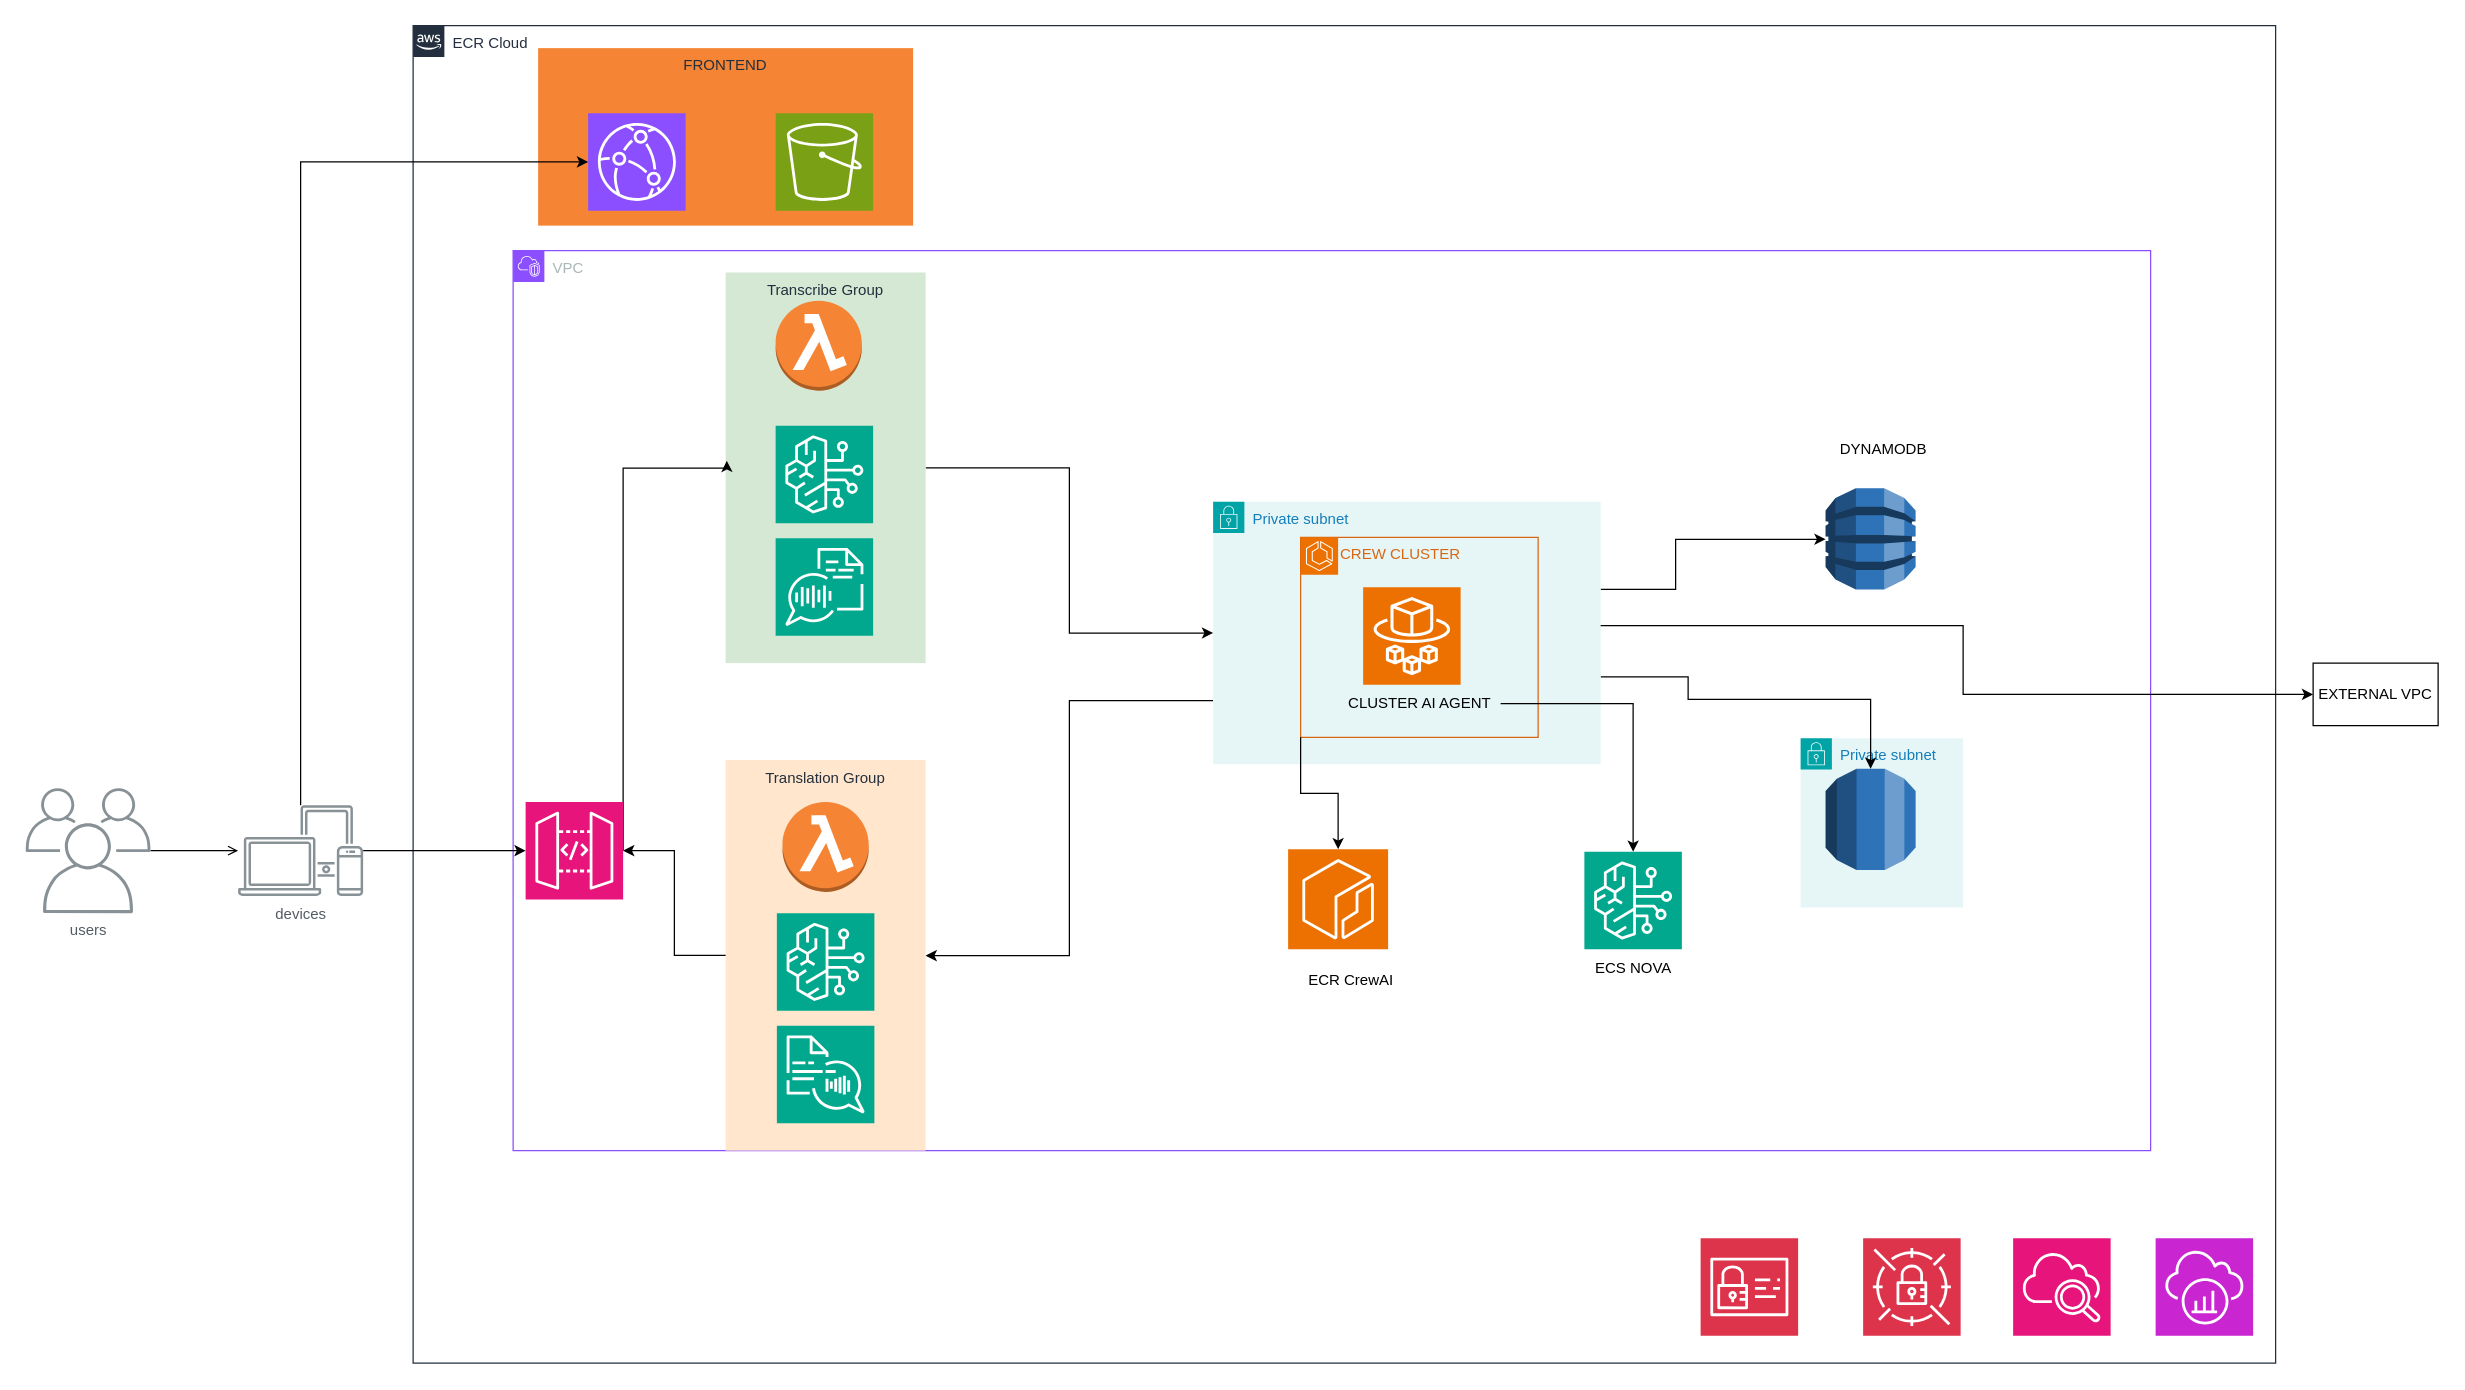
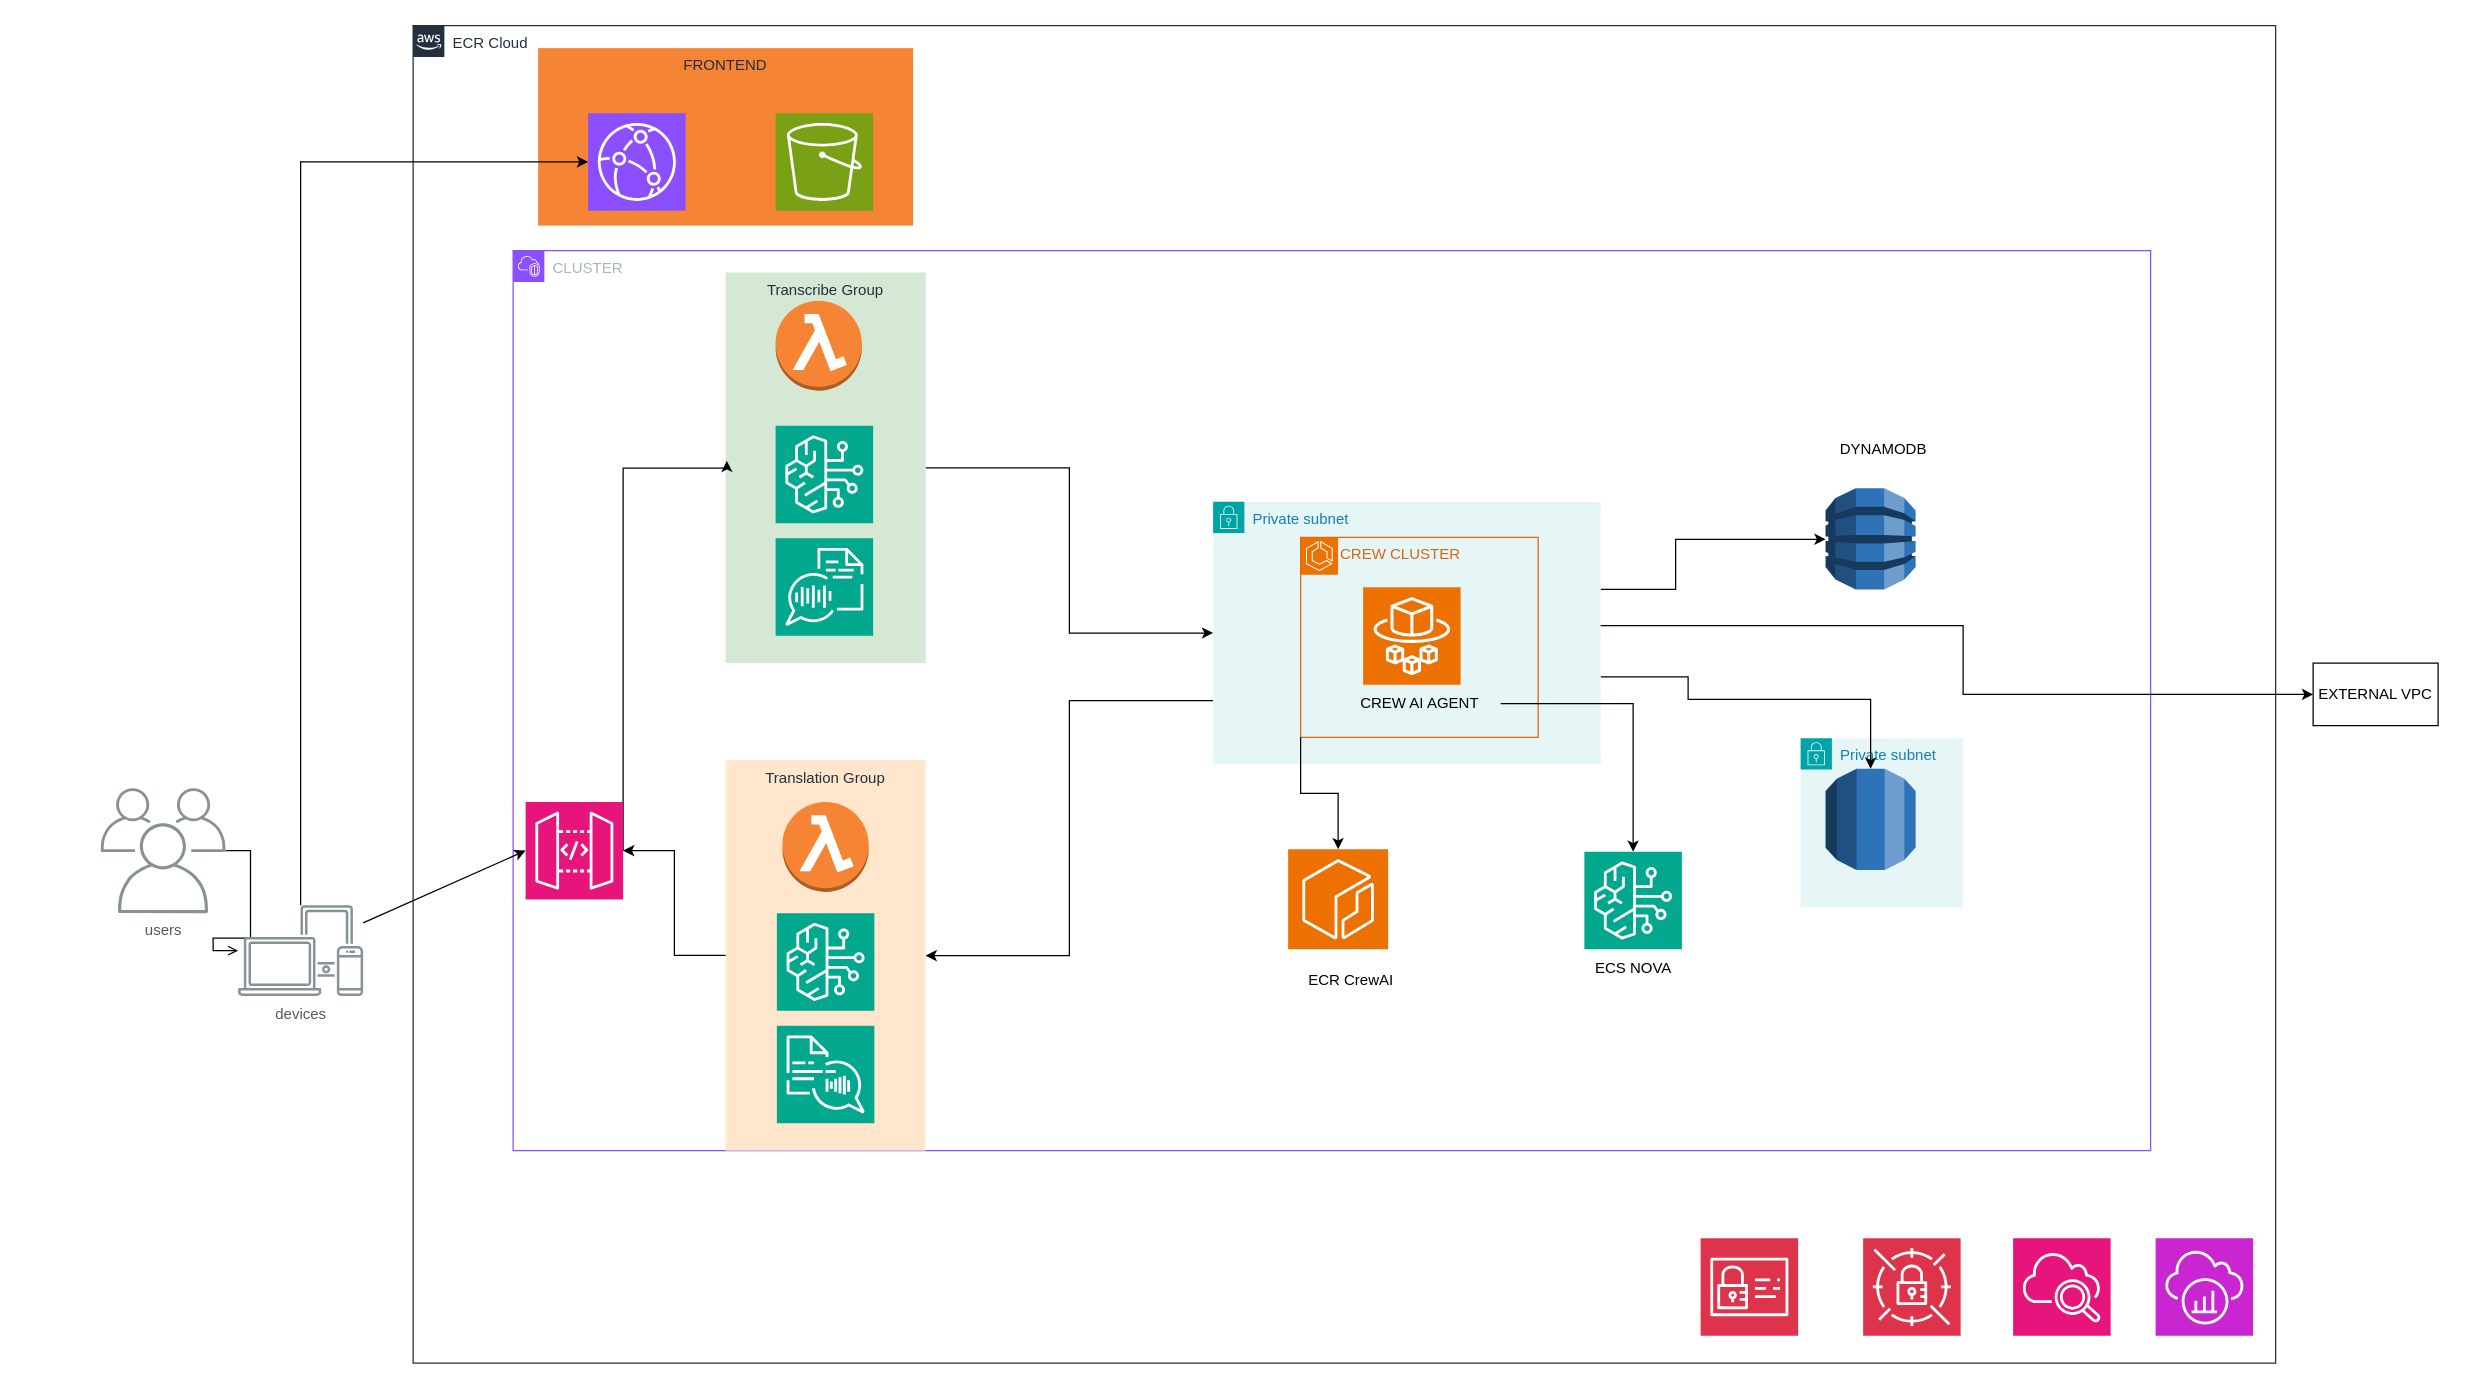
(566, 268) -> (583, 268)
(1420, 703) -> (1420, 703)
(88, 851) -> (163, 851)
(301, 851) -> (301, 951)
